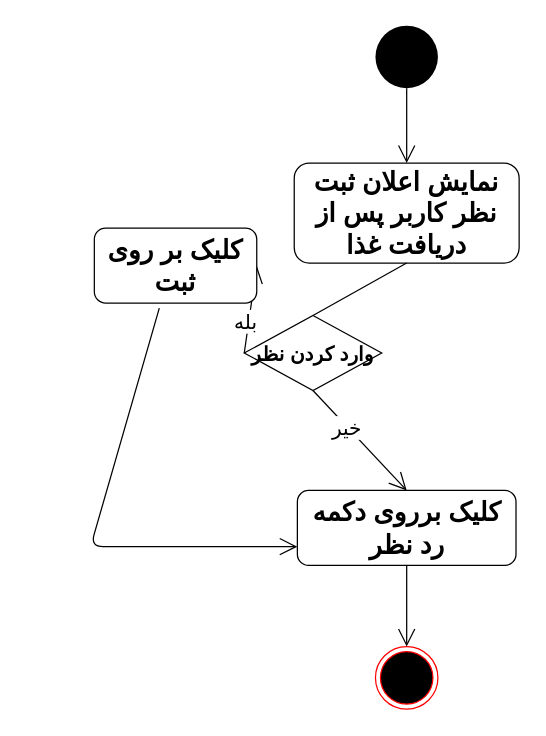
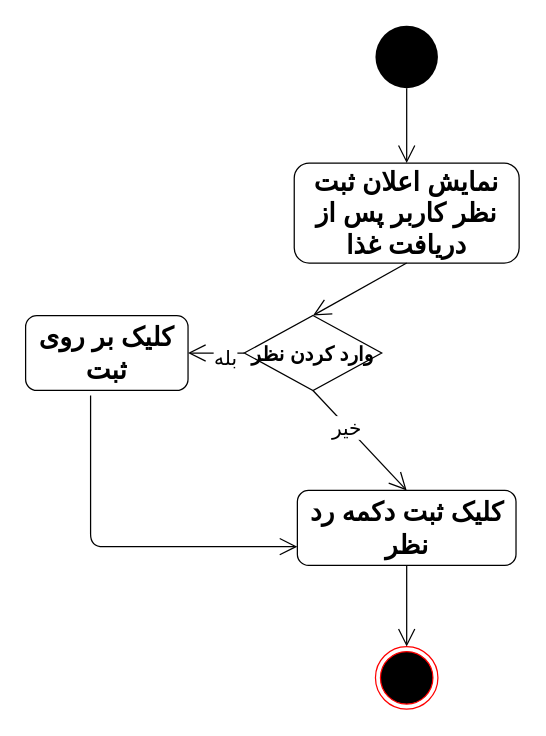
(176, 266) -> (107, 353)
(318, 313) -> (318, 313)
(408, 528) -> (408, 528)
